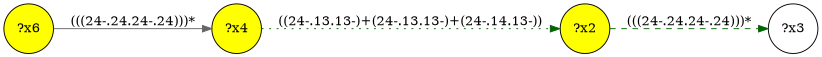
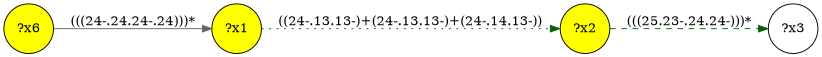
(689, 22) -> (689, 22)
(237, 29) -> (237, 29)
